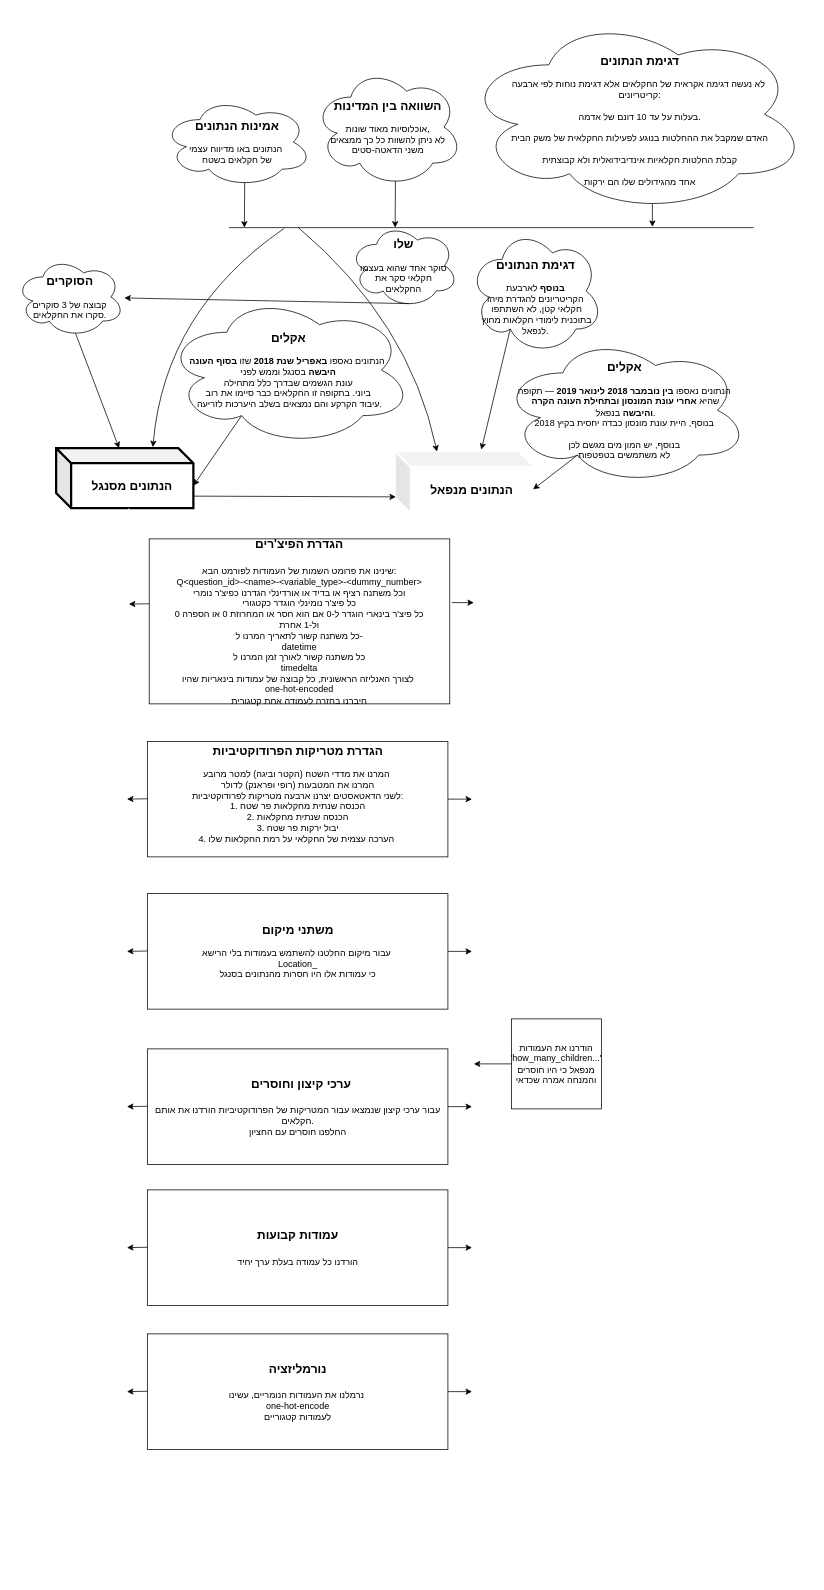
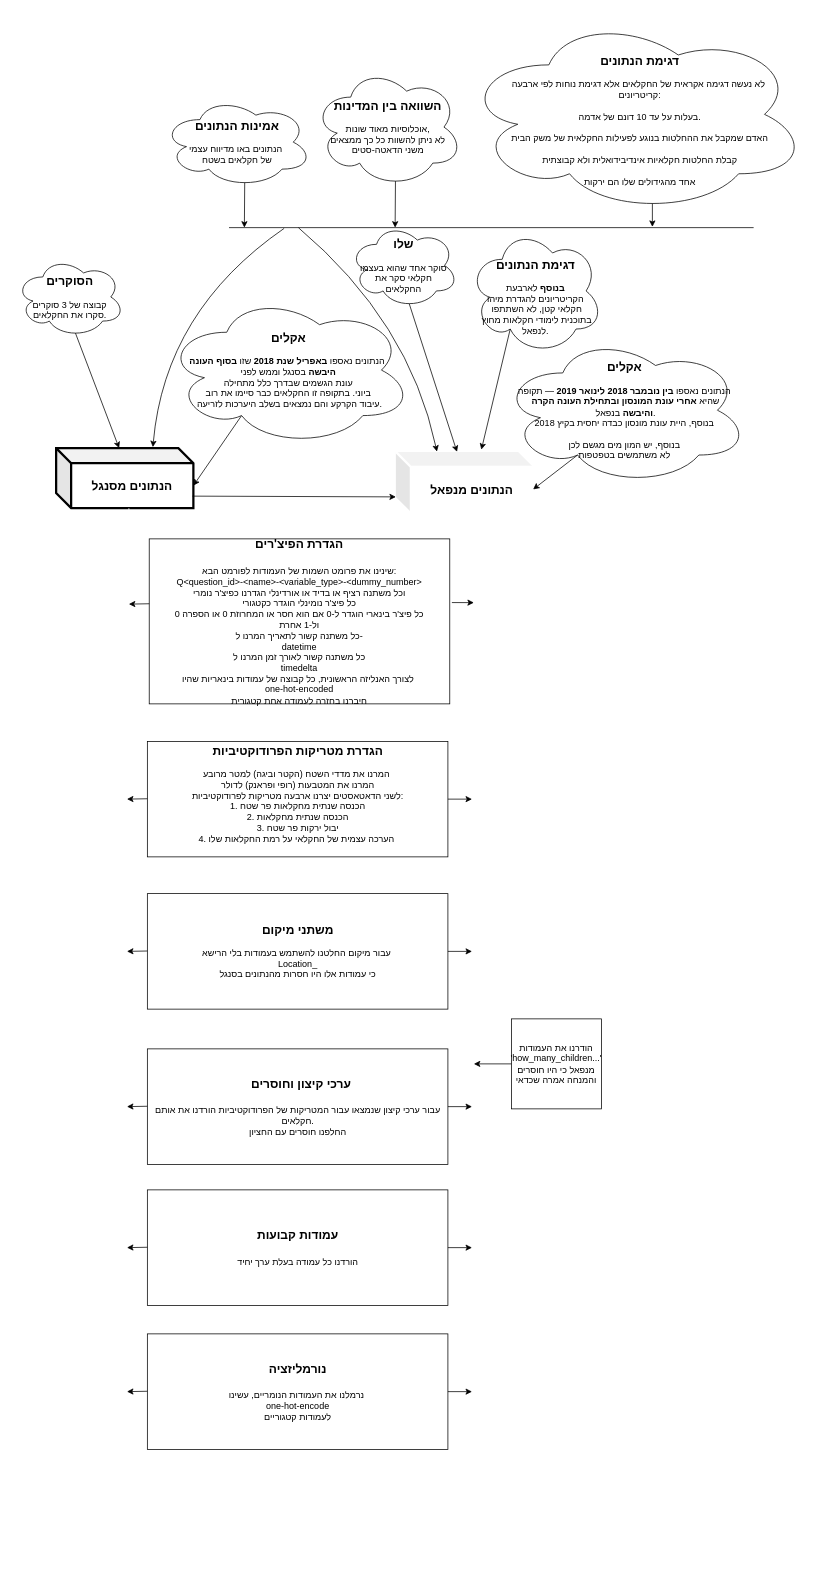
(150, 298) -> (432, 375)
